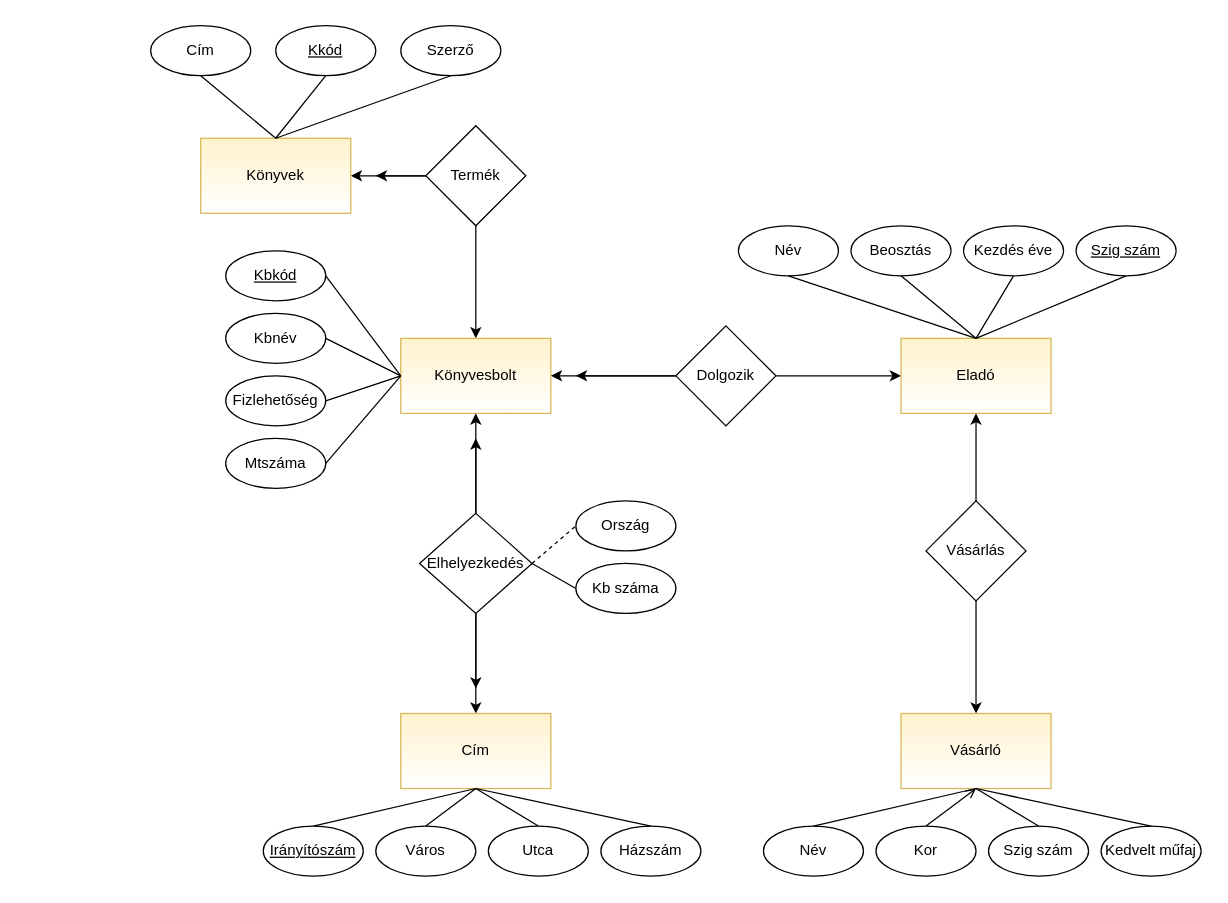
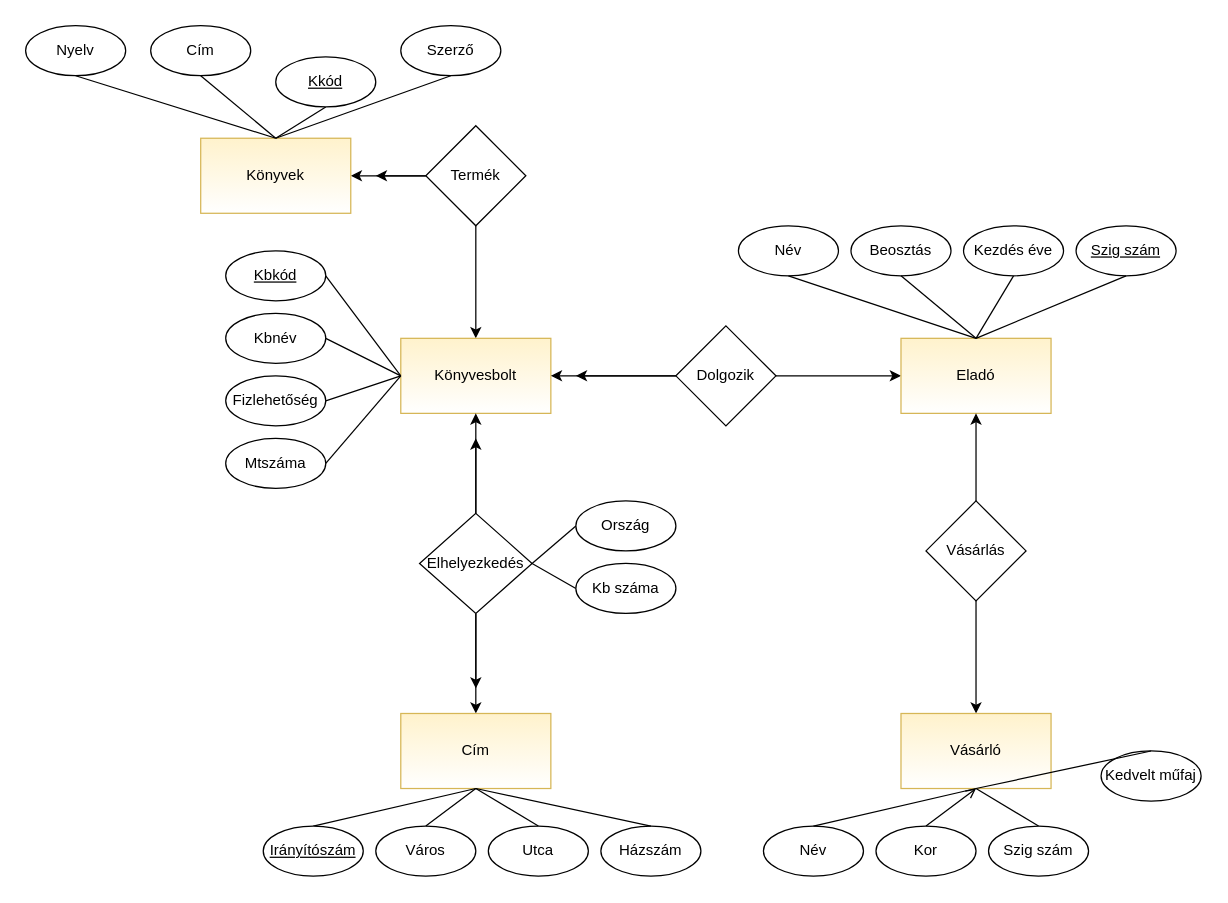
none -> (76, 51)
(326, 51) -> (326, 82)
none -> (171, 106)
(553, 545) -> (553, 545)
(1151, 851) -> (1151, 776)
